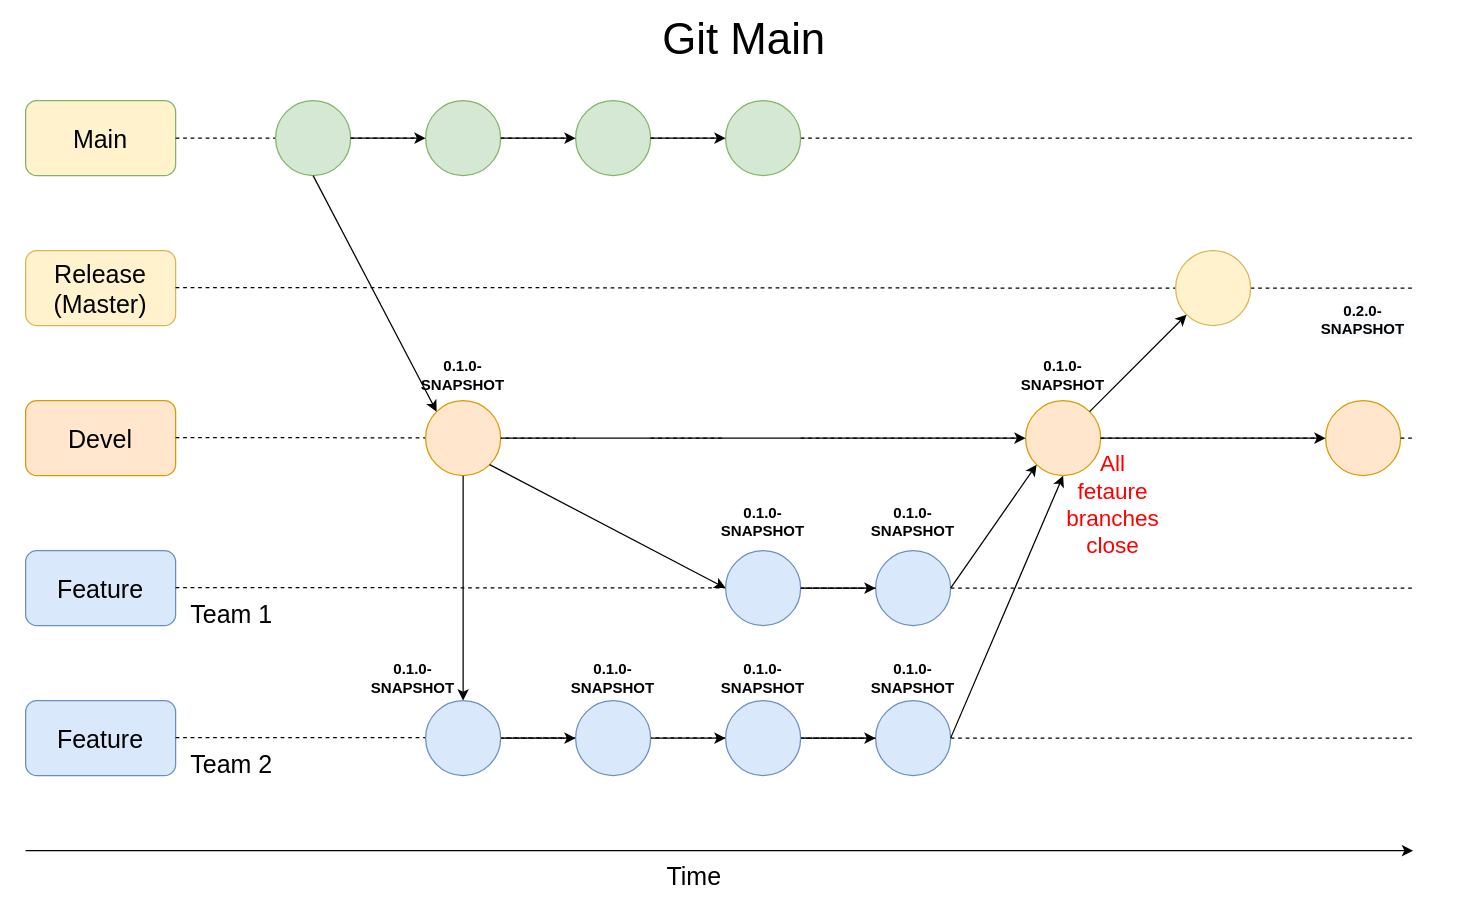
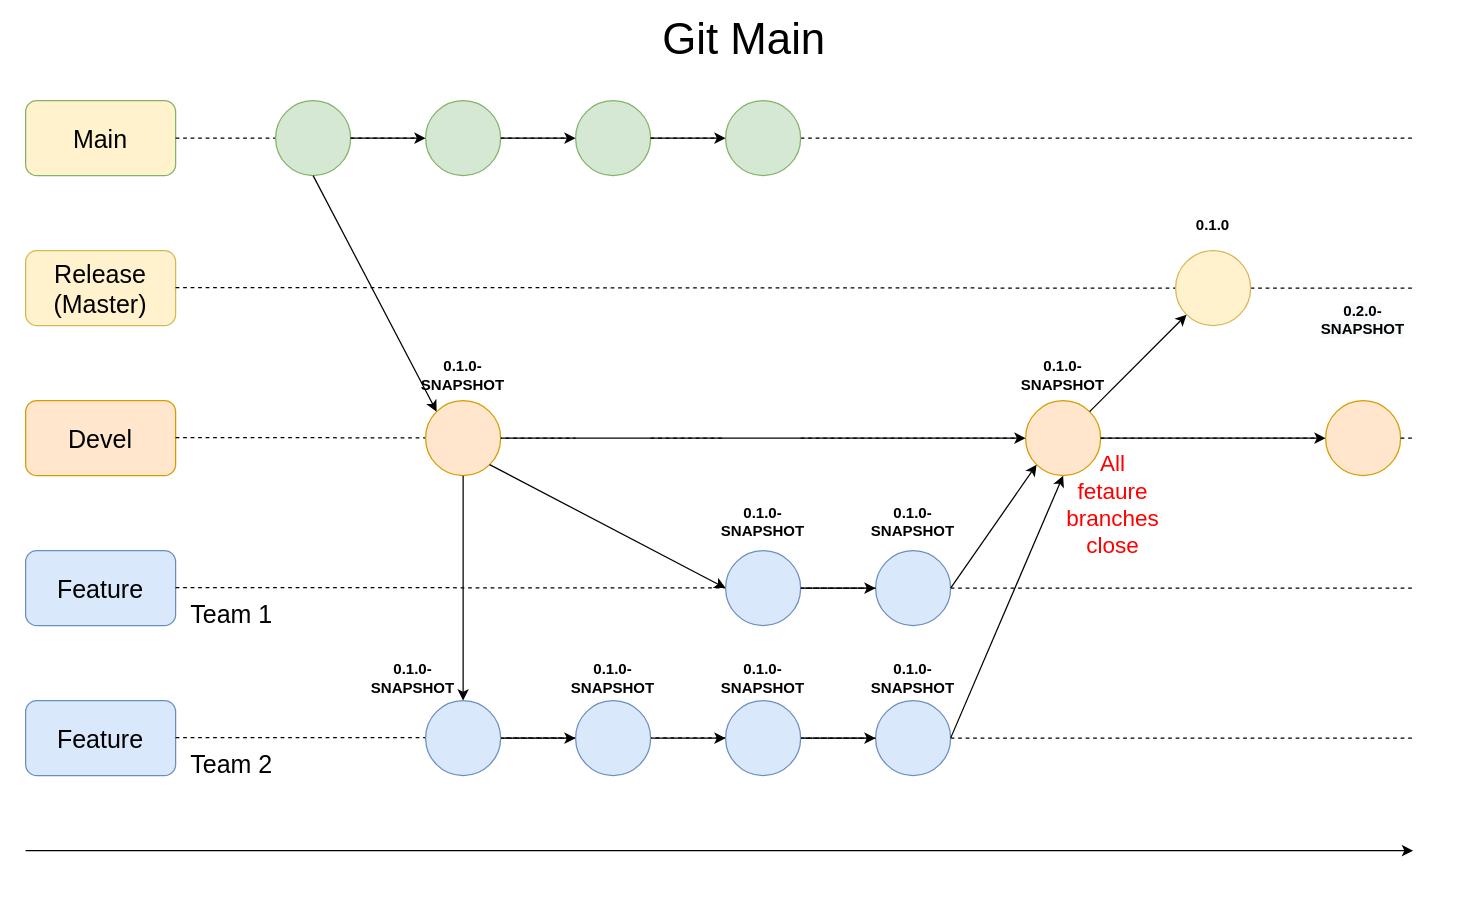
none -> (1213, 226)
(694, 876) -> none
